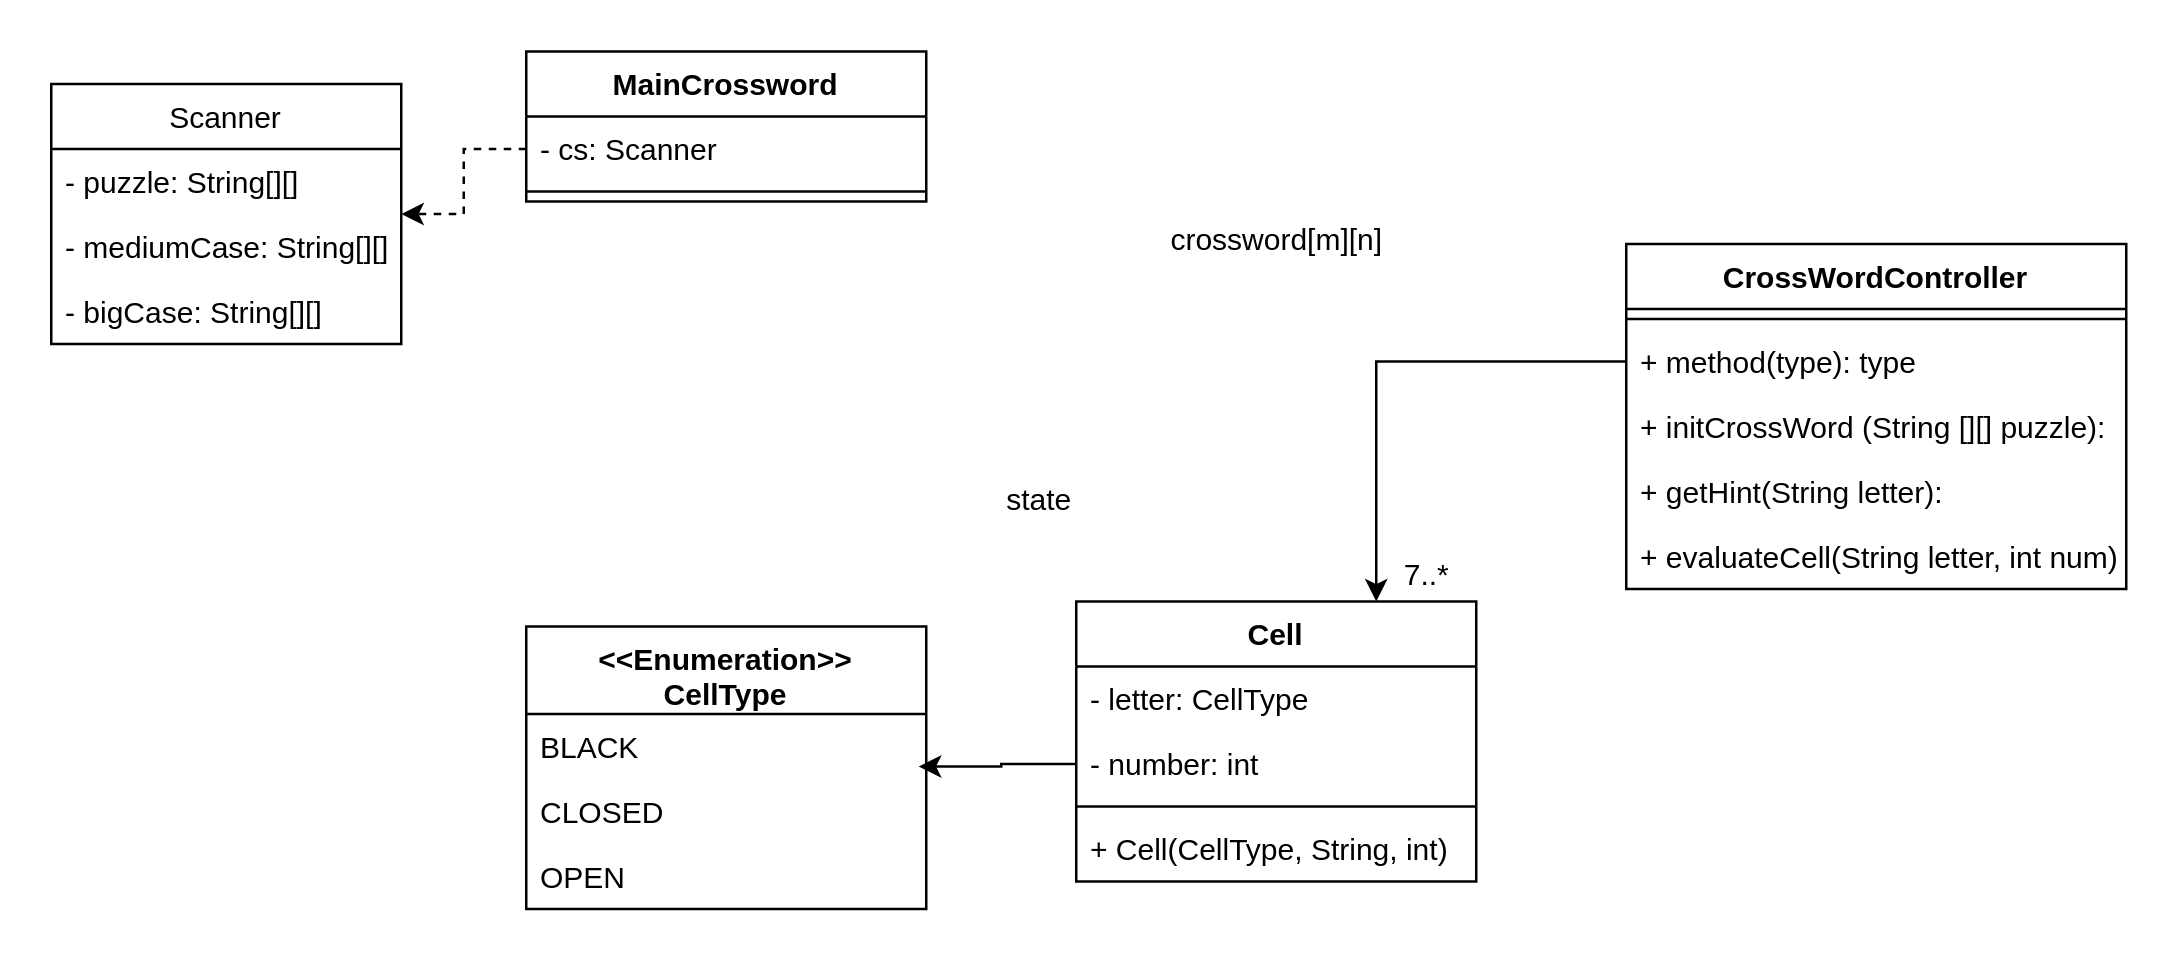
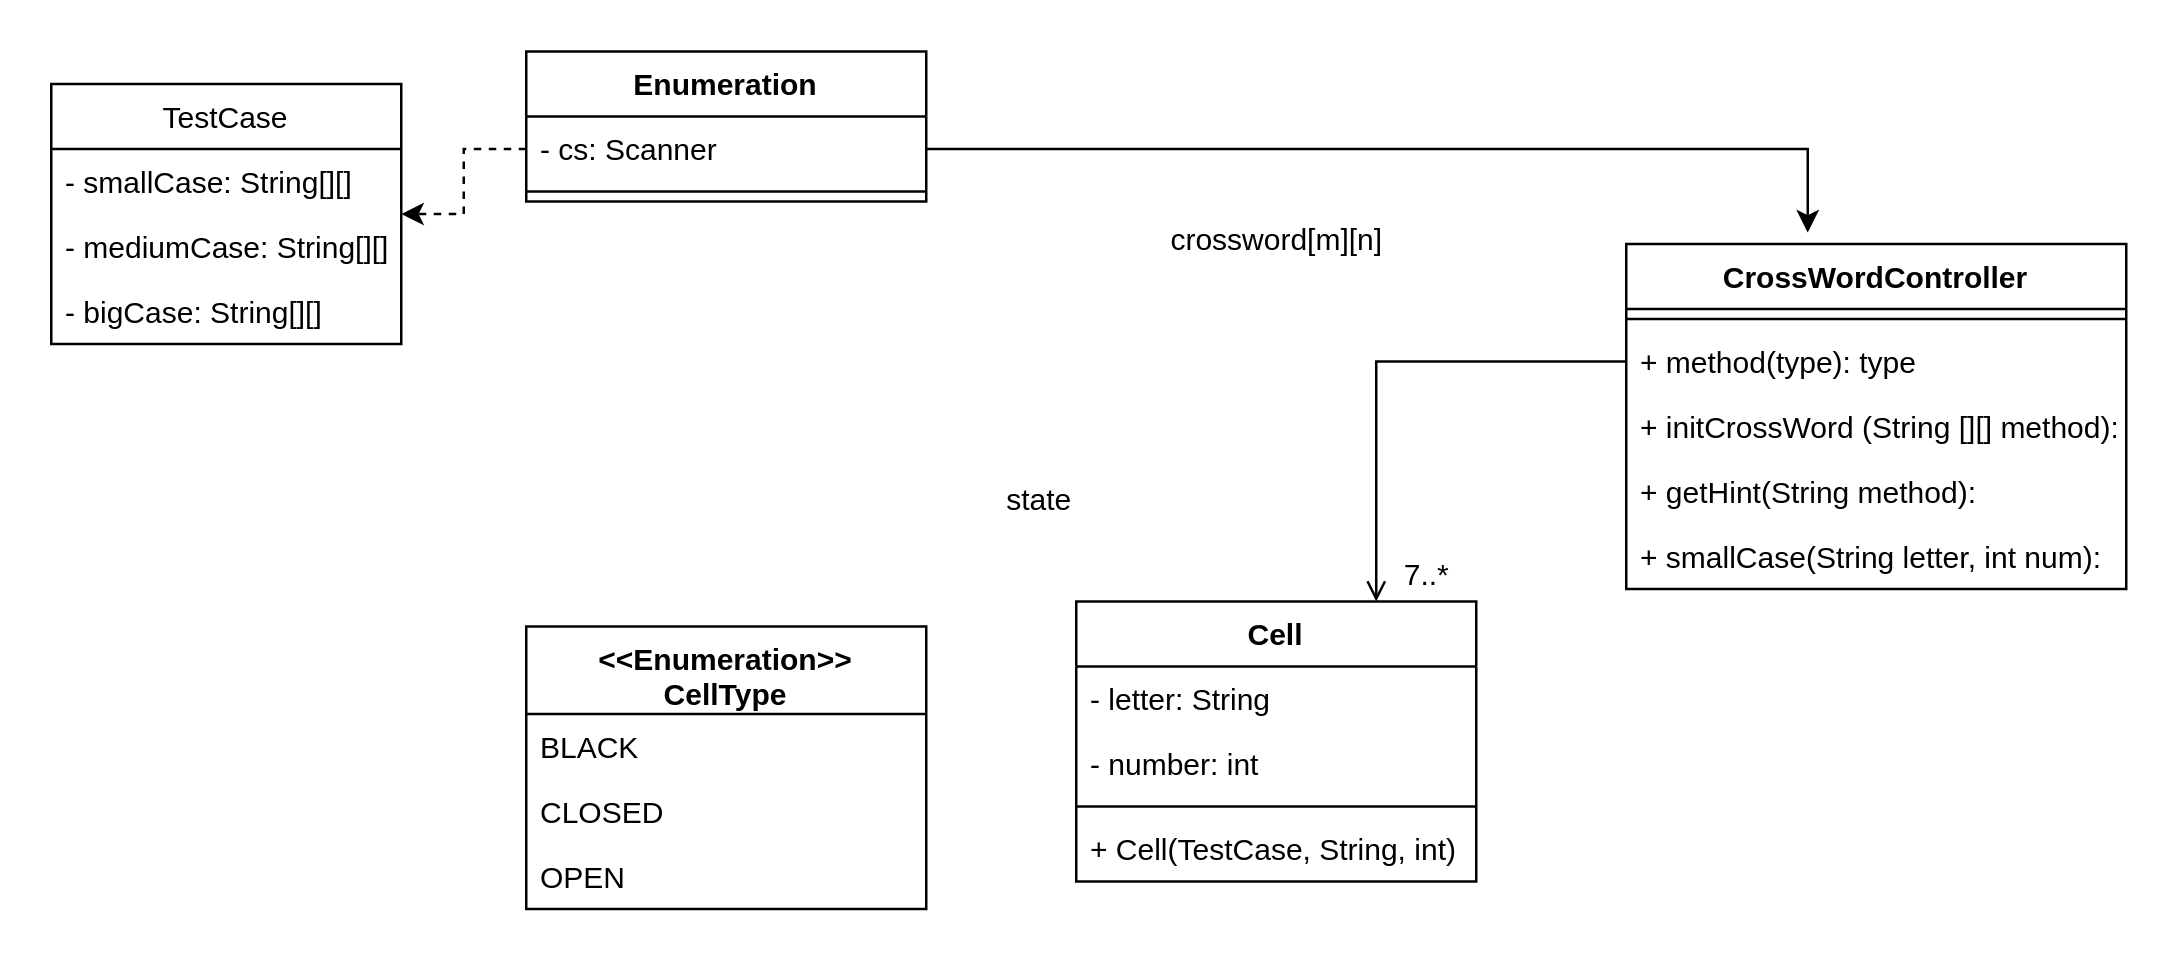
(725, 85) -> (725, 85)
(225, 118) -> (225, 118)
none -> (1403, 149)
(214, 183) -> (235, 183)
(1916, 428) -> (1920, 428)
(1827, 493) -> (1831, 493)
(1921, 558) -> (1900, 558)
(1376, 583) -> (1376, 587)
(1218, 700) -> (1205, 700)
(1003, 764) -> none
(1291, 850) -> (1299, 850)
